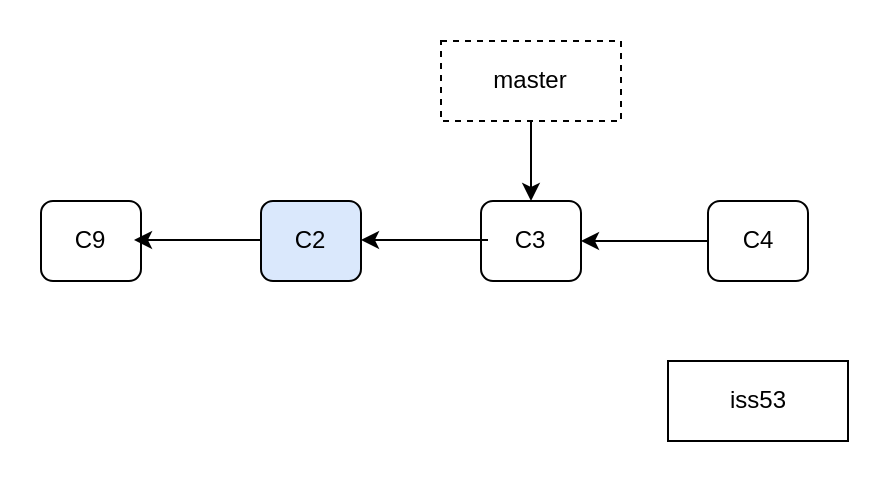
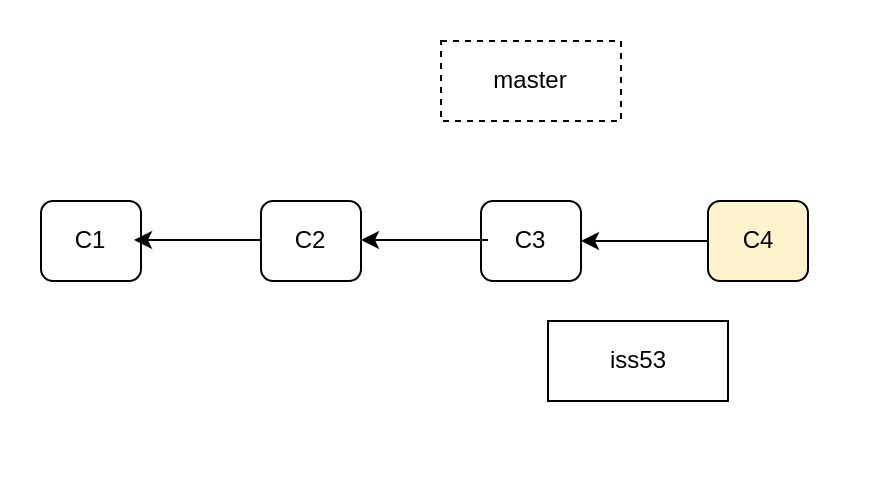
(531, 154) -> none
(91, 241) -> (91, 241)
(311, 241) -> (311, 241)
(758, 241) -> (758, 241)
(758, 401) -> (638, 361)
